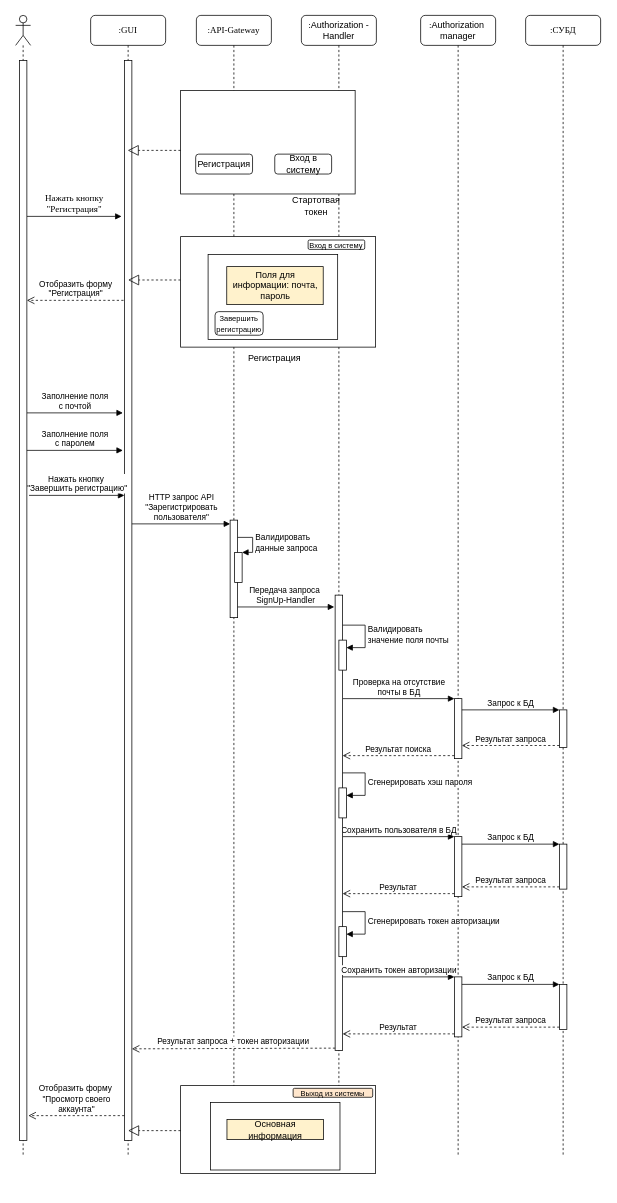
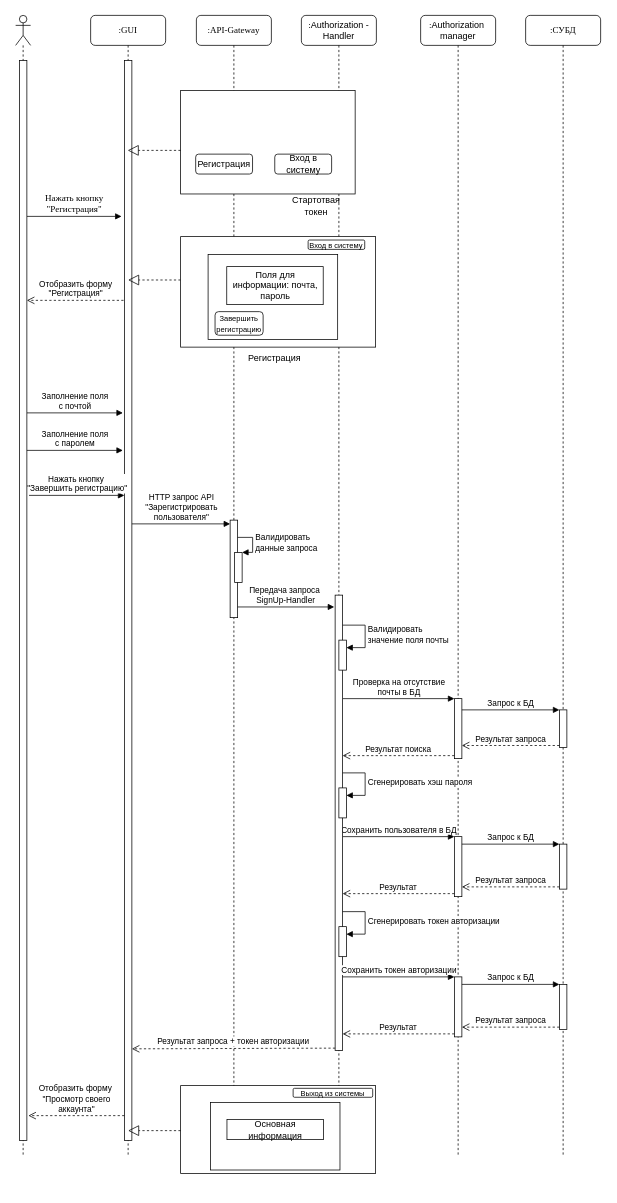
(275, 286) -> (275, 286)
(333, 1093) -> (333, 1093)
(275, 1130) -> (275, 1130)
